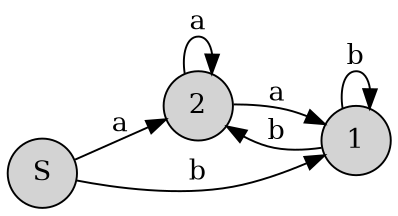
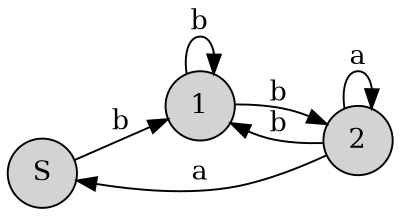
(277, 93) -> (279, 124)
(112, 143) -> (214, 190)
